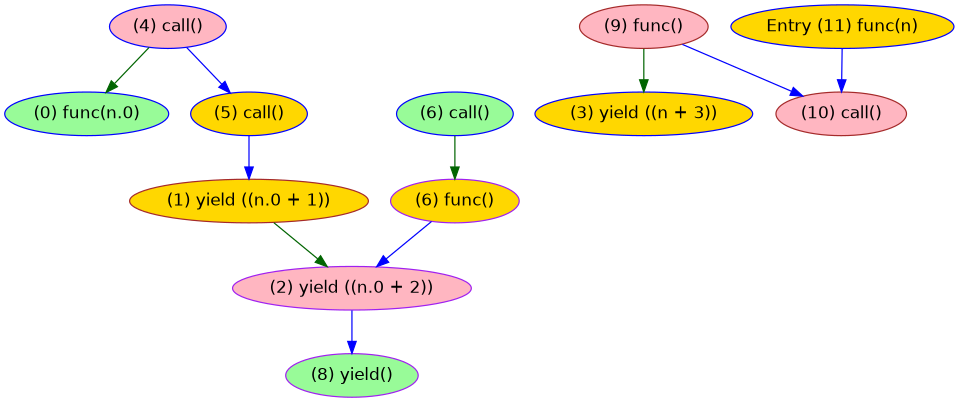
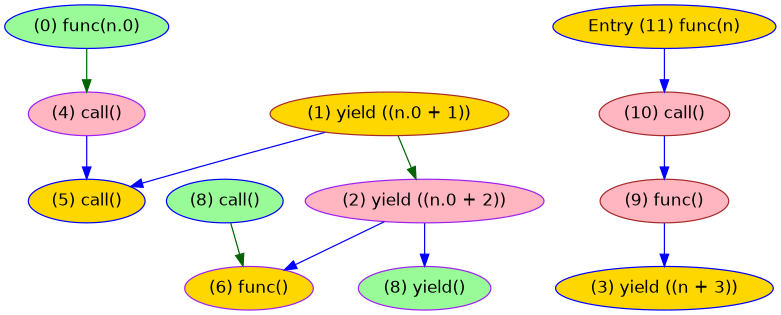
(168, 27) -> (87, 114)
(644, 64) -> (664, 239)
(132, 65) -> (87, 64)
(737, 68) -> (664, 152)
(455, 114) -> (225, 201)
(249, 152) -> (234, 157)
(409, 240) -> (340, 243)
